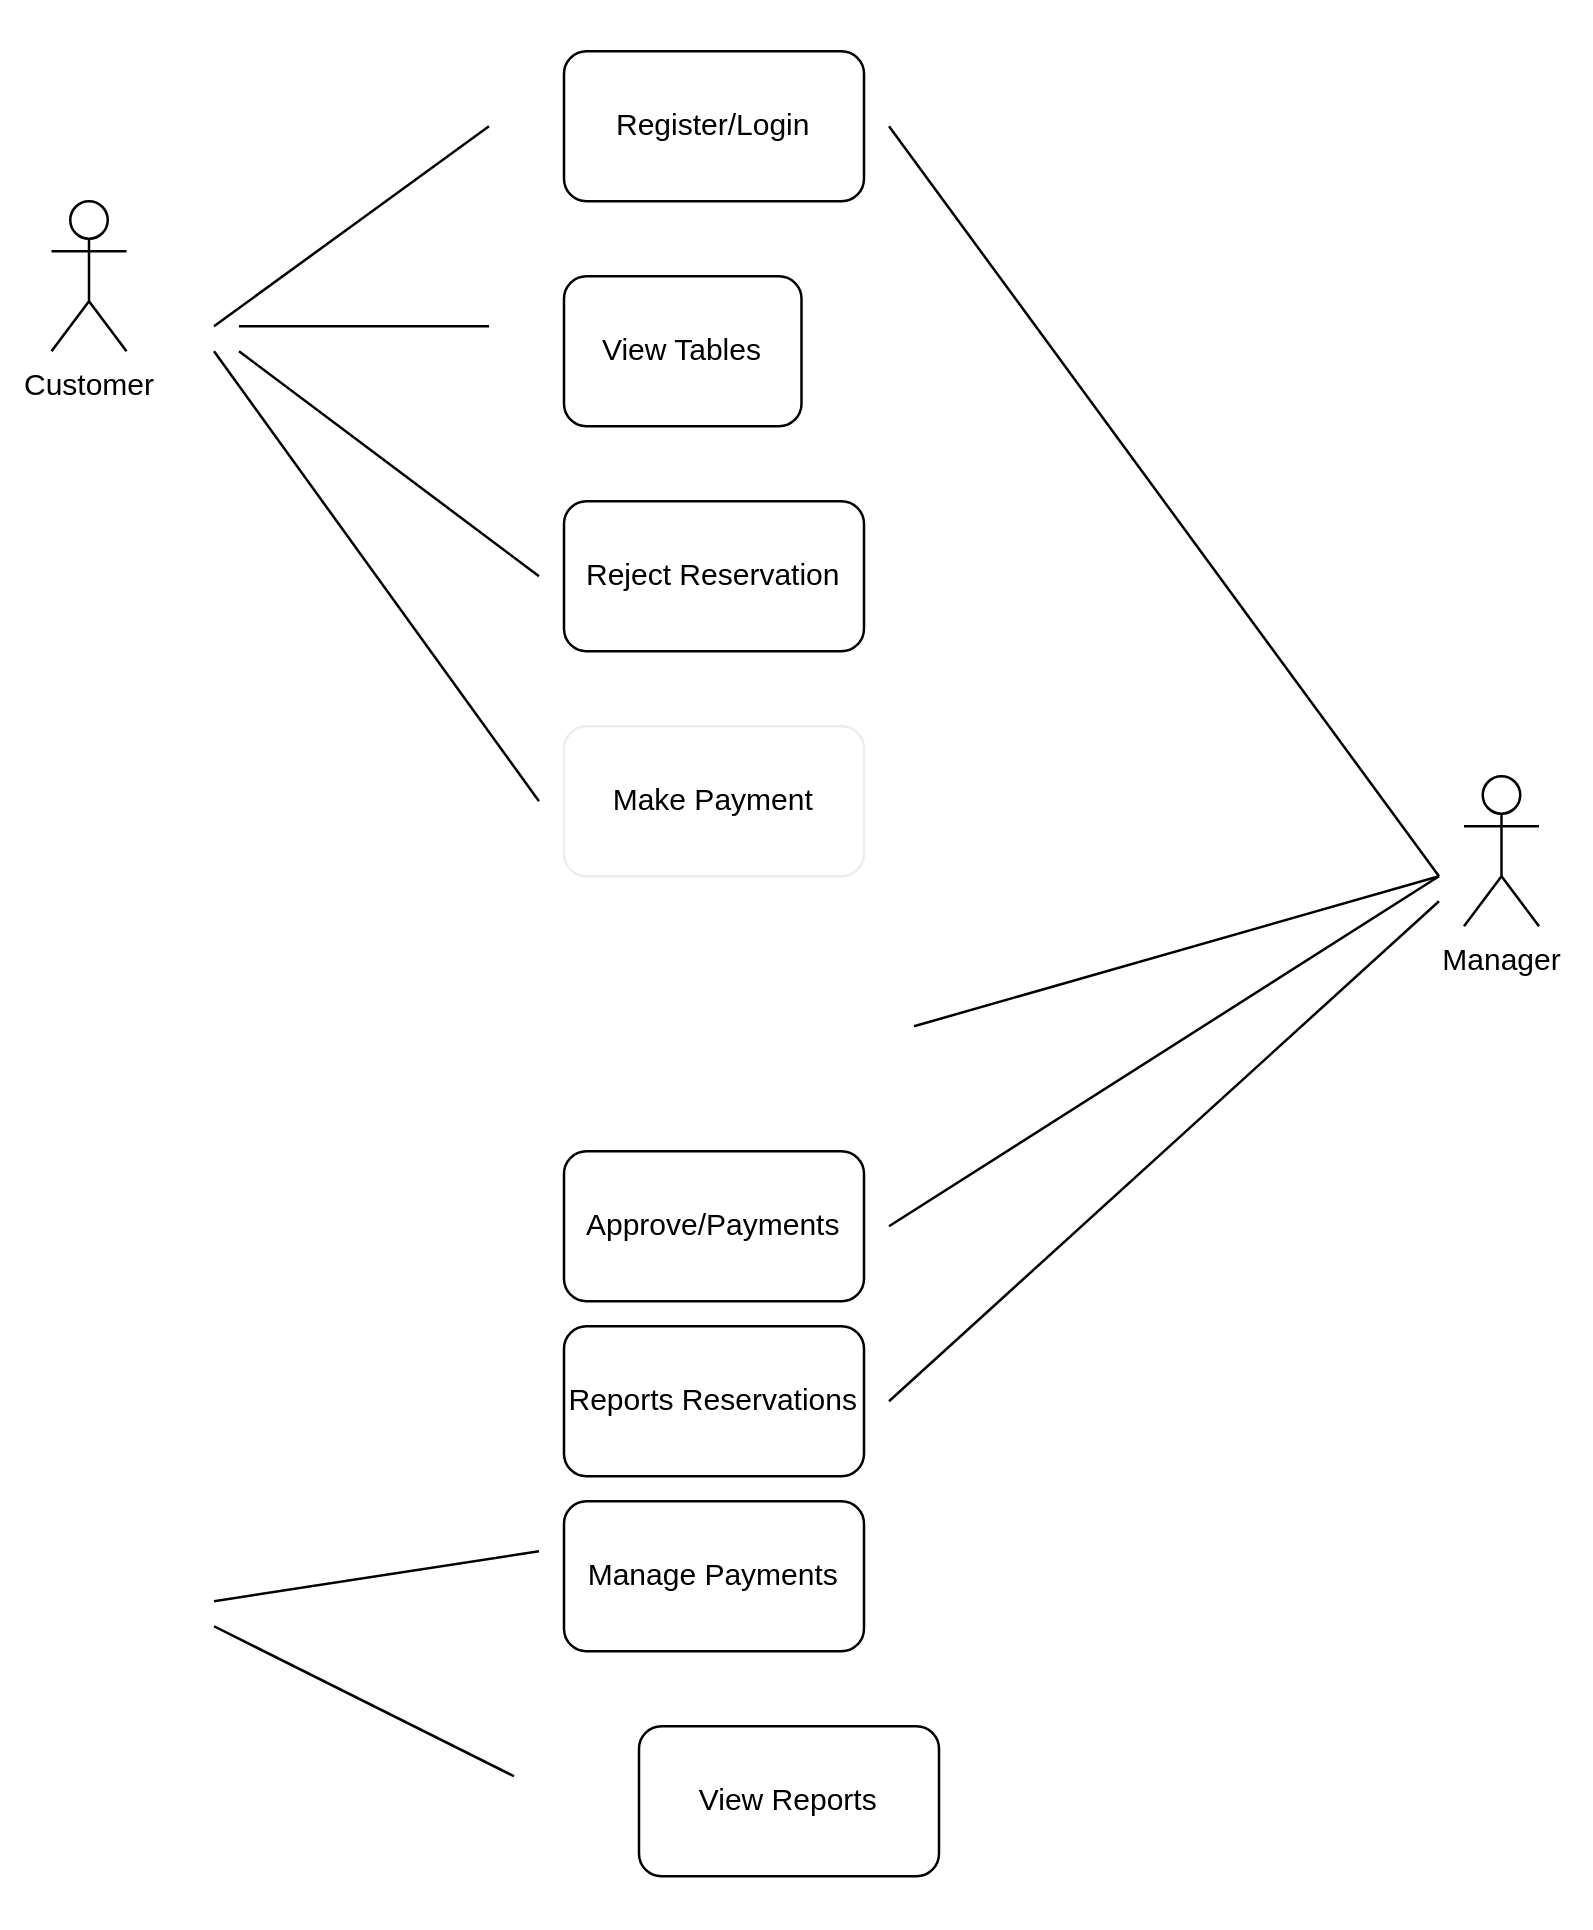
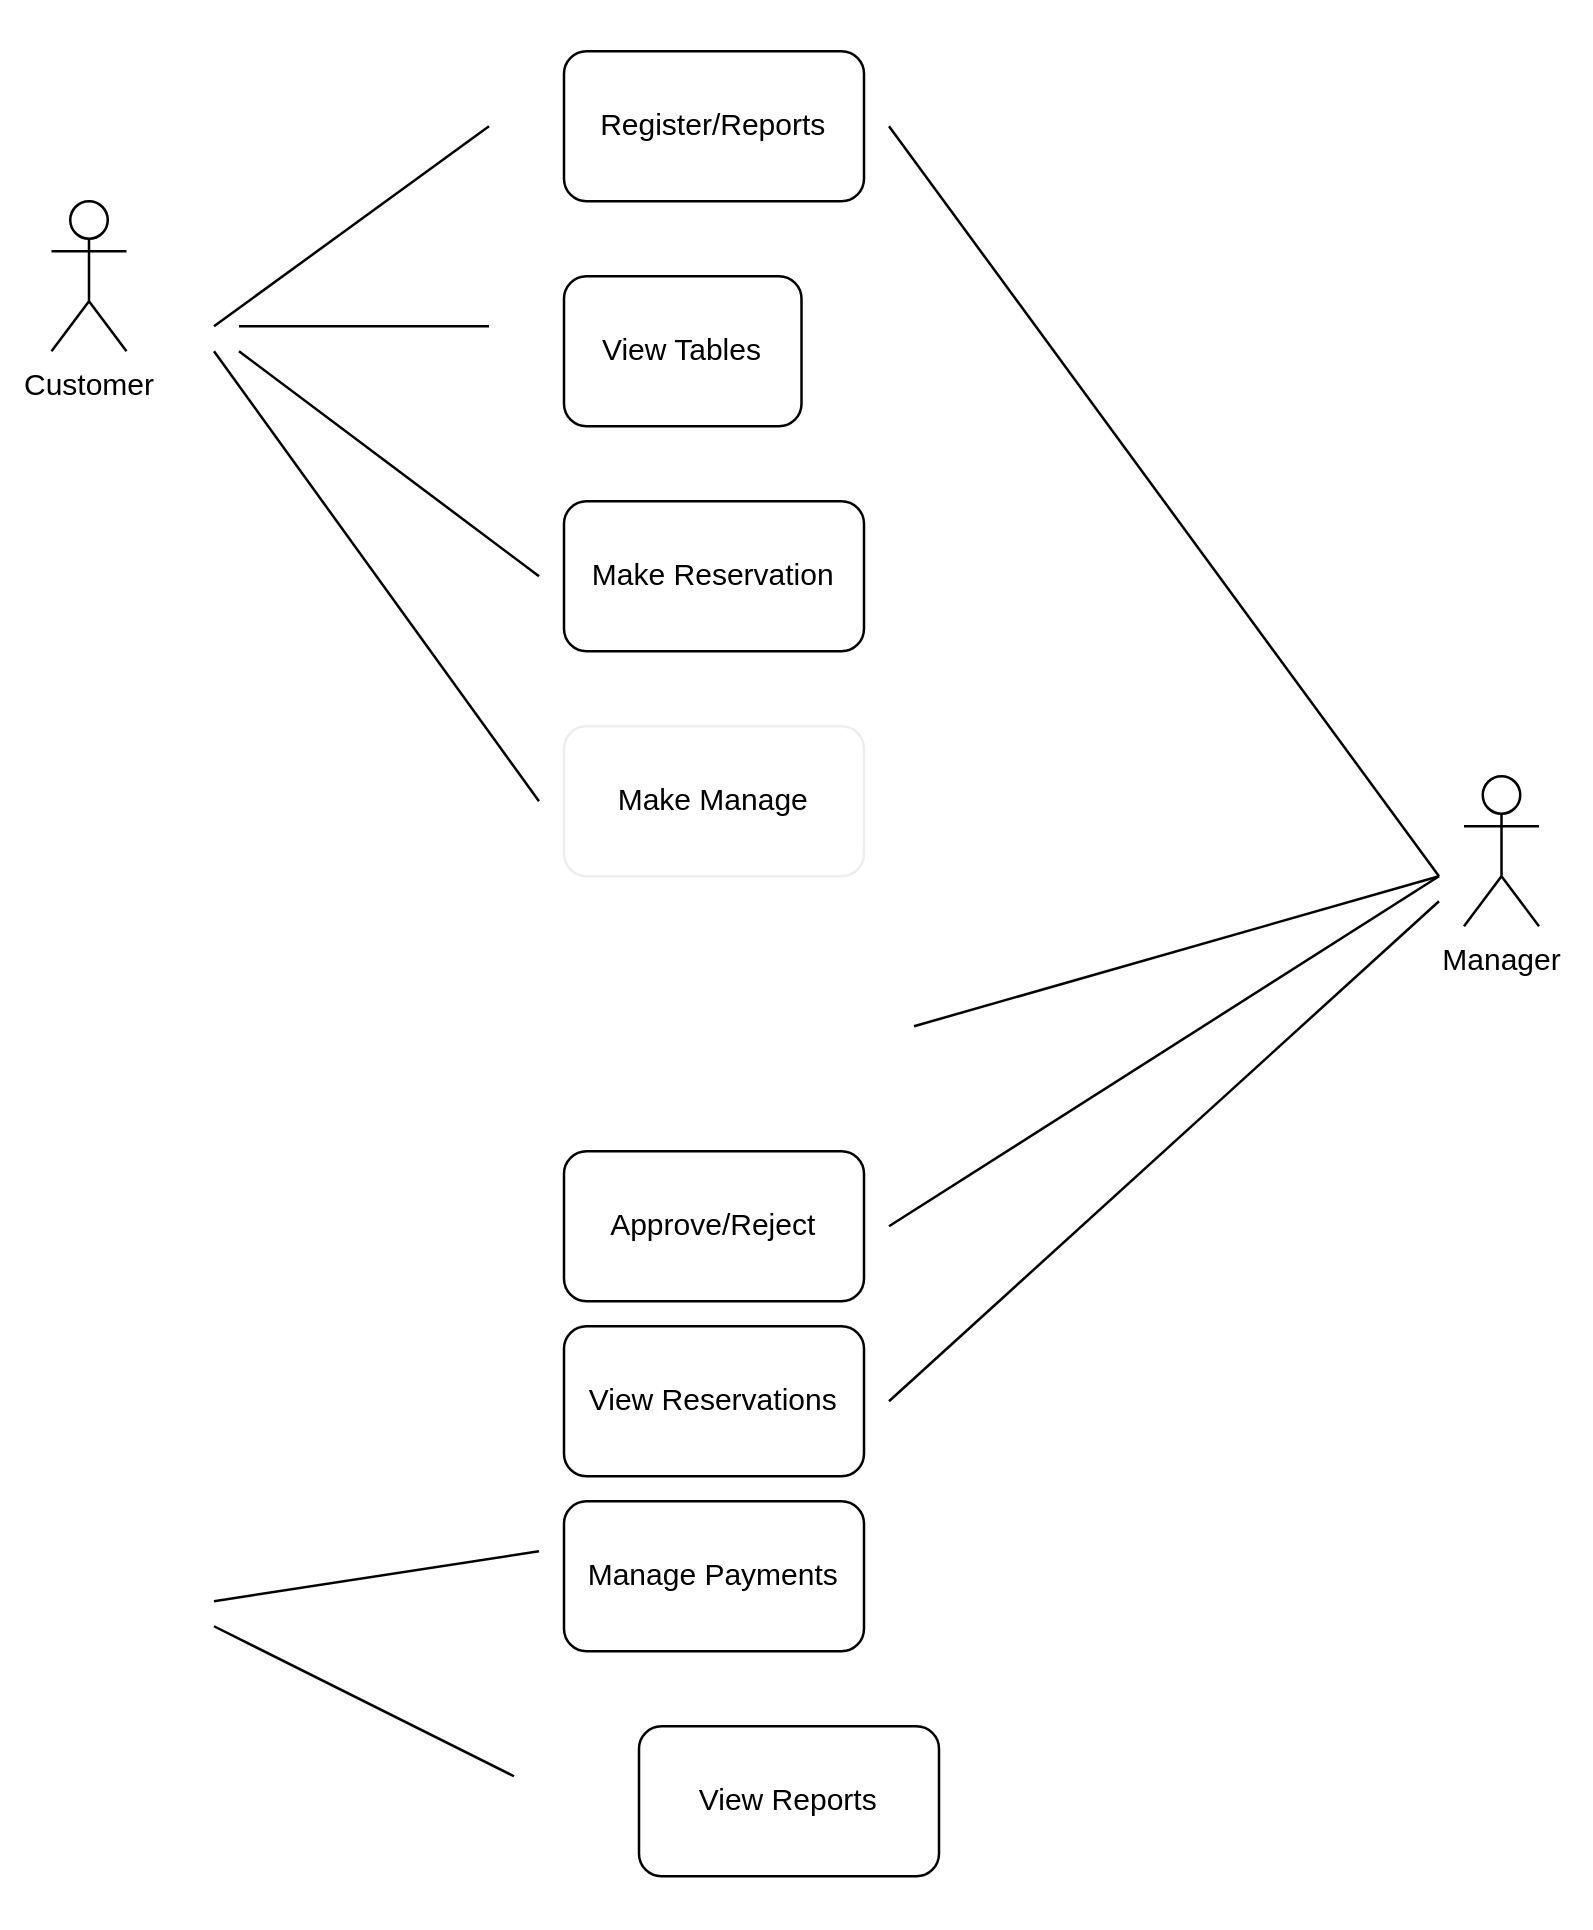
(714, 126) -> (714, 126)
(714, 576) -> (714, 576)
(714, 801) -> (714, 801)
(714, 1226) -> (714, 1226)
(714, 1401) -> (714, 1401)
